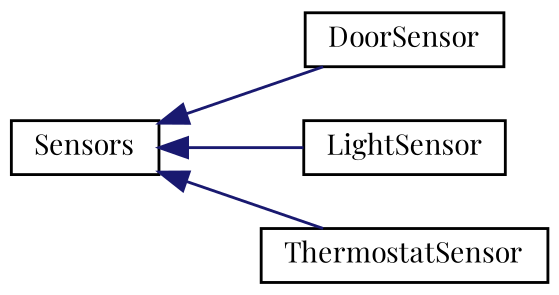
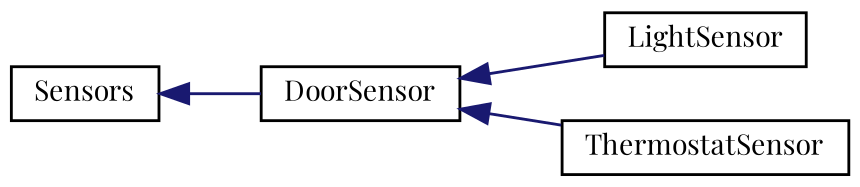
(246, 148) -> (547, 65)
(255, 205) -> (525, 119)
